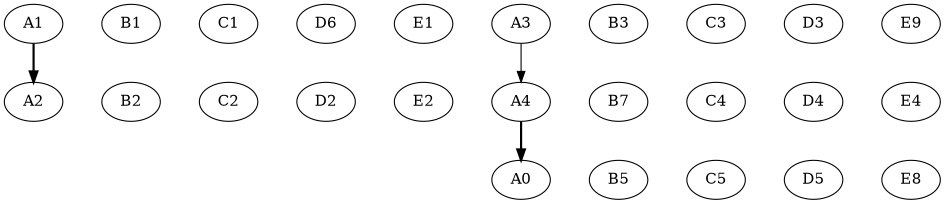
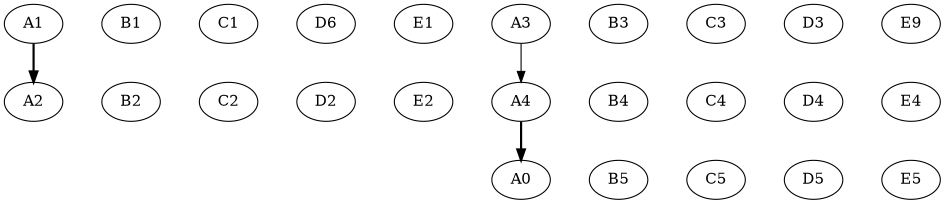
(619, 102) -> (619, 102)
(911, 180) -> (911, 180)
